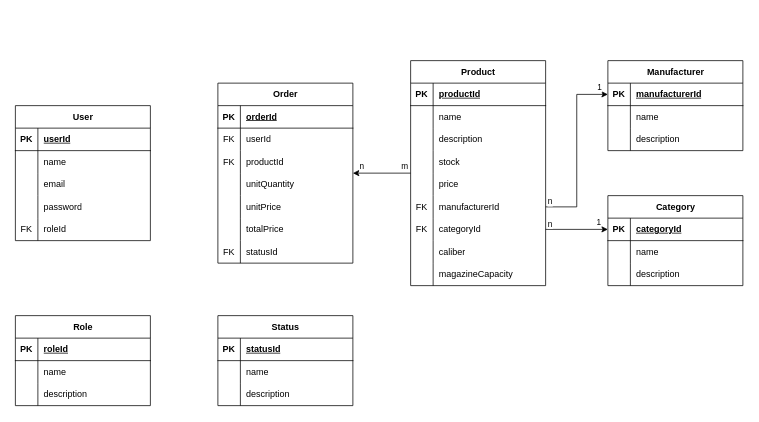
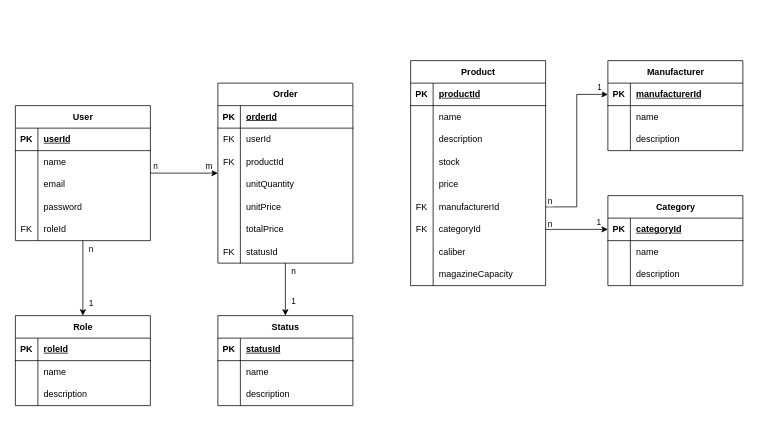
none -> (211, 173)
(359, 173) -> none
none -> (285, 287)
none -> (83, 309)
